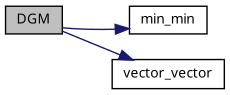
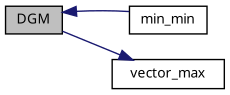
(89, 29) -> (103, 11)
(168, 74) -> (168, 74)
